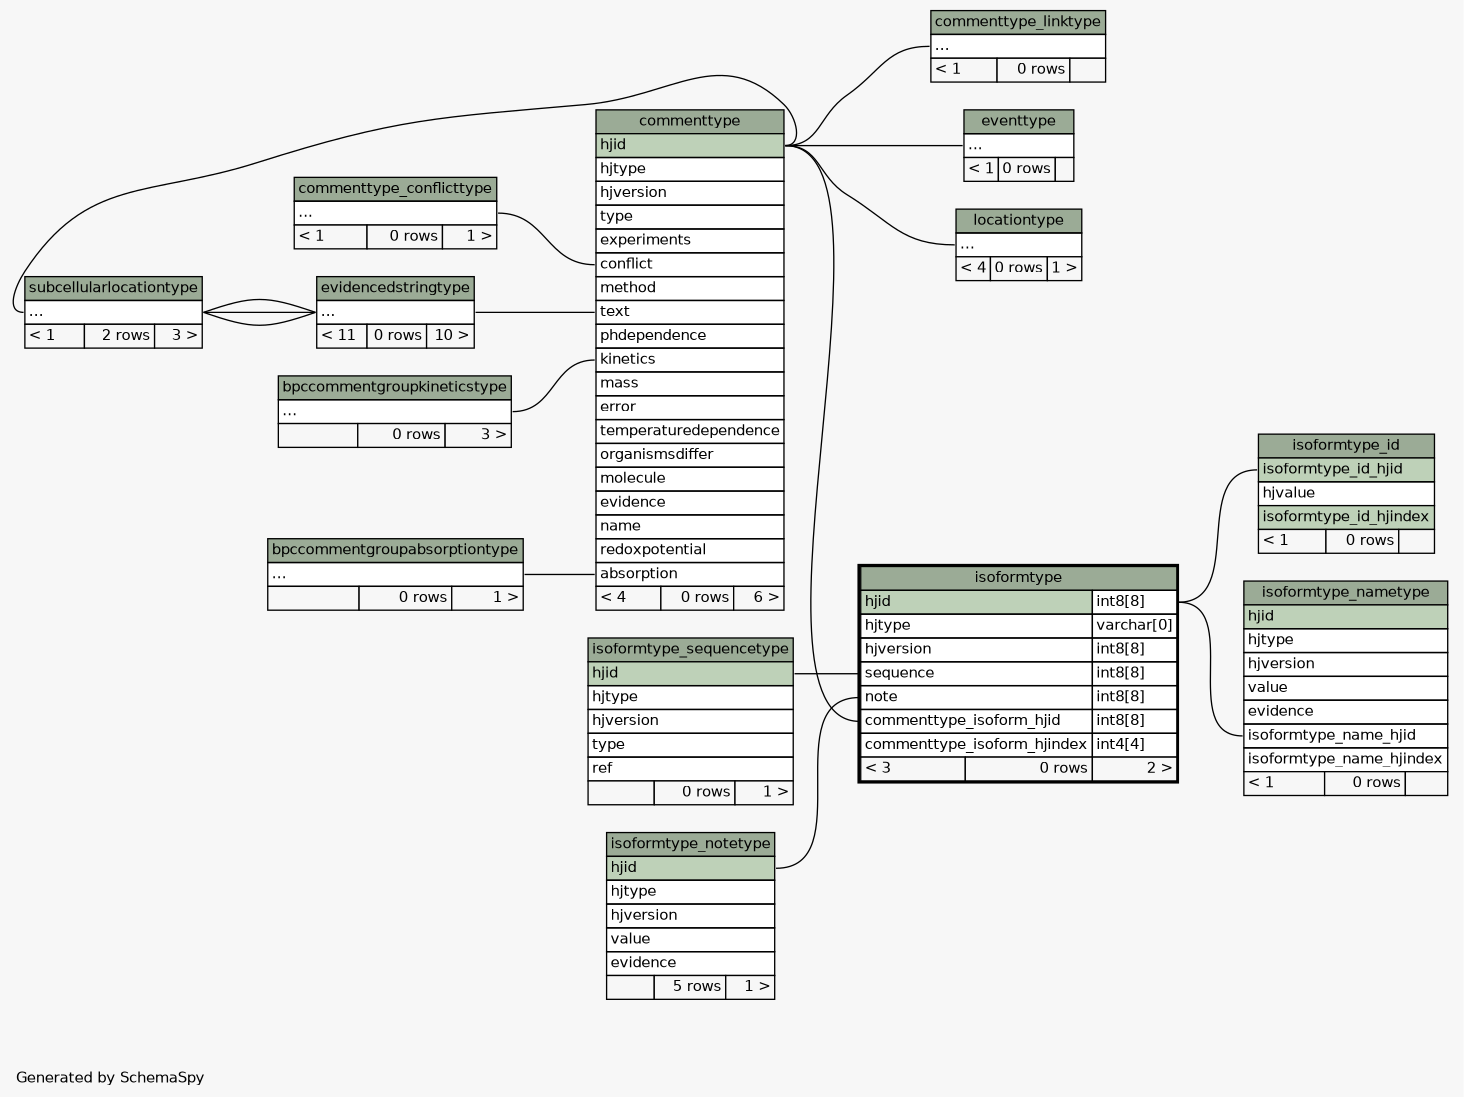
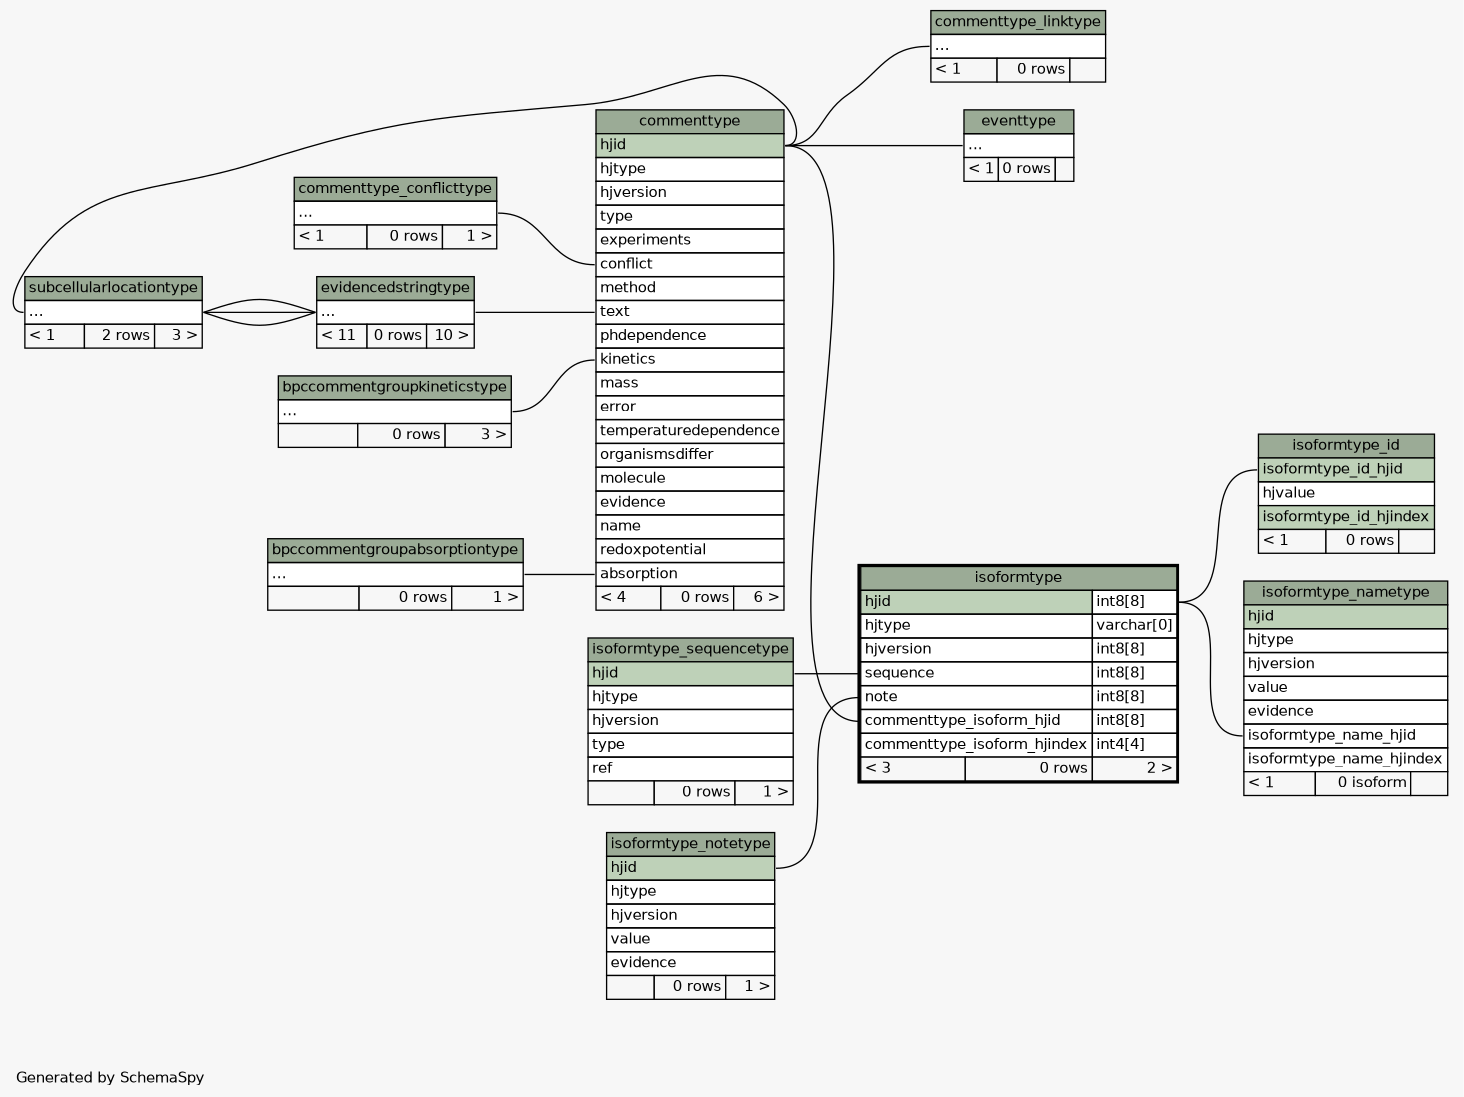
(1018, 245) -> none
(1377, 783) -> (1372, 783)
(697, 987) -> (697, 987)
